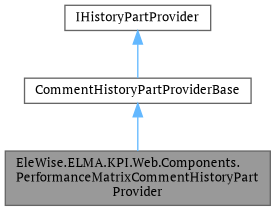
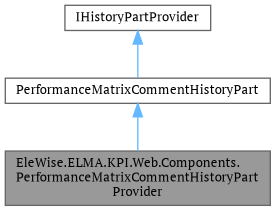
(138, 91) -> (138, 91)
